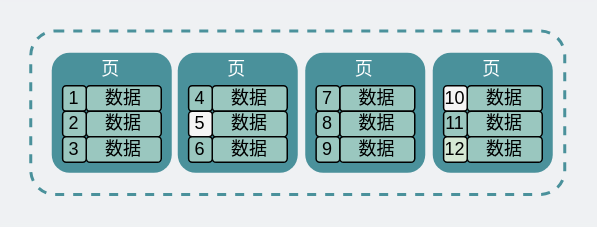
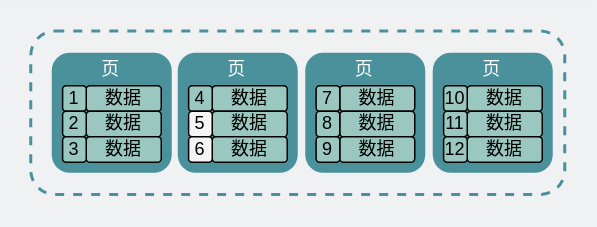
(455, 98) -> (455, 98)
(200, 149) -> (200, 149)
(455, 149) -> (455, 149)
